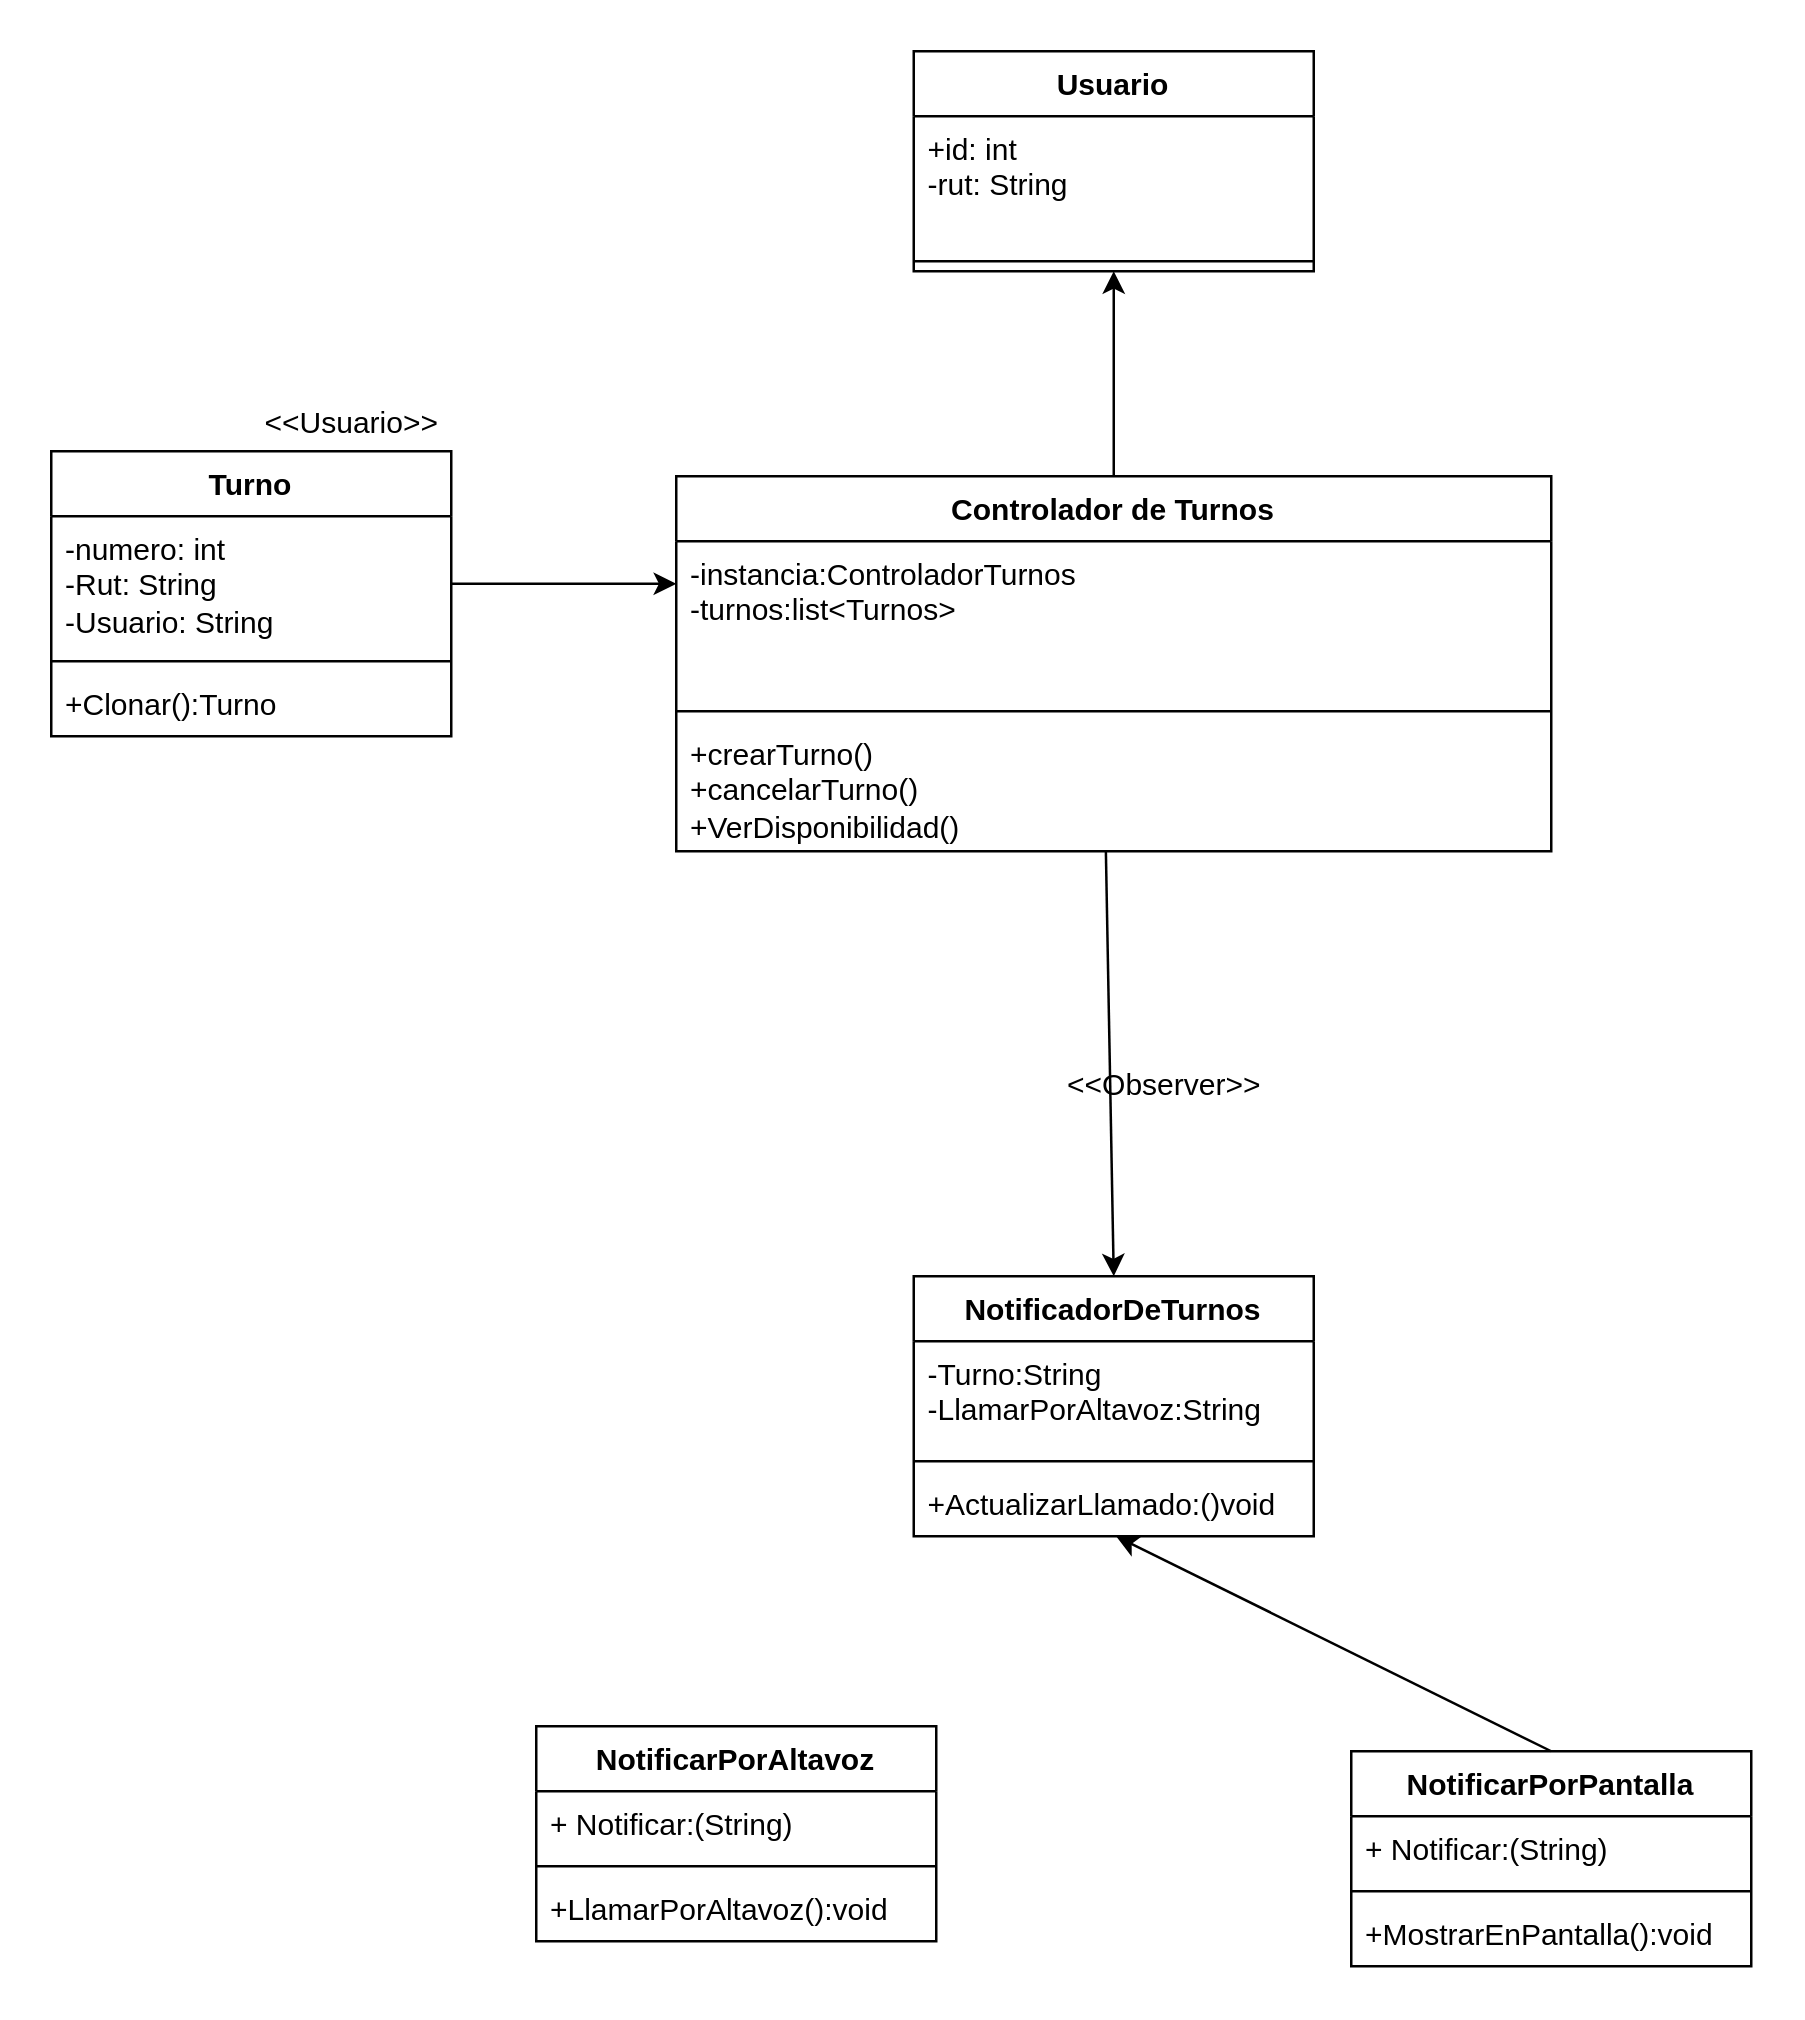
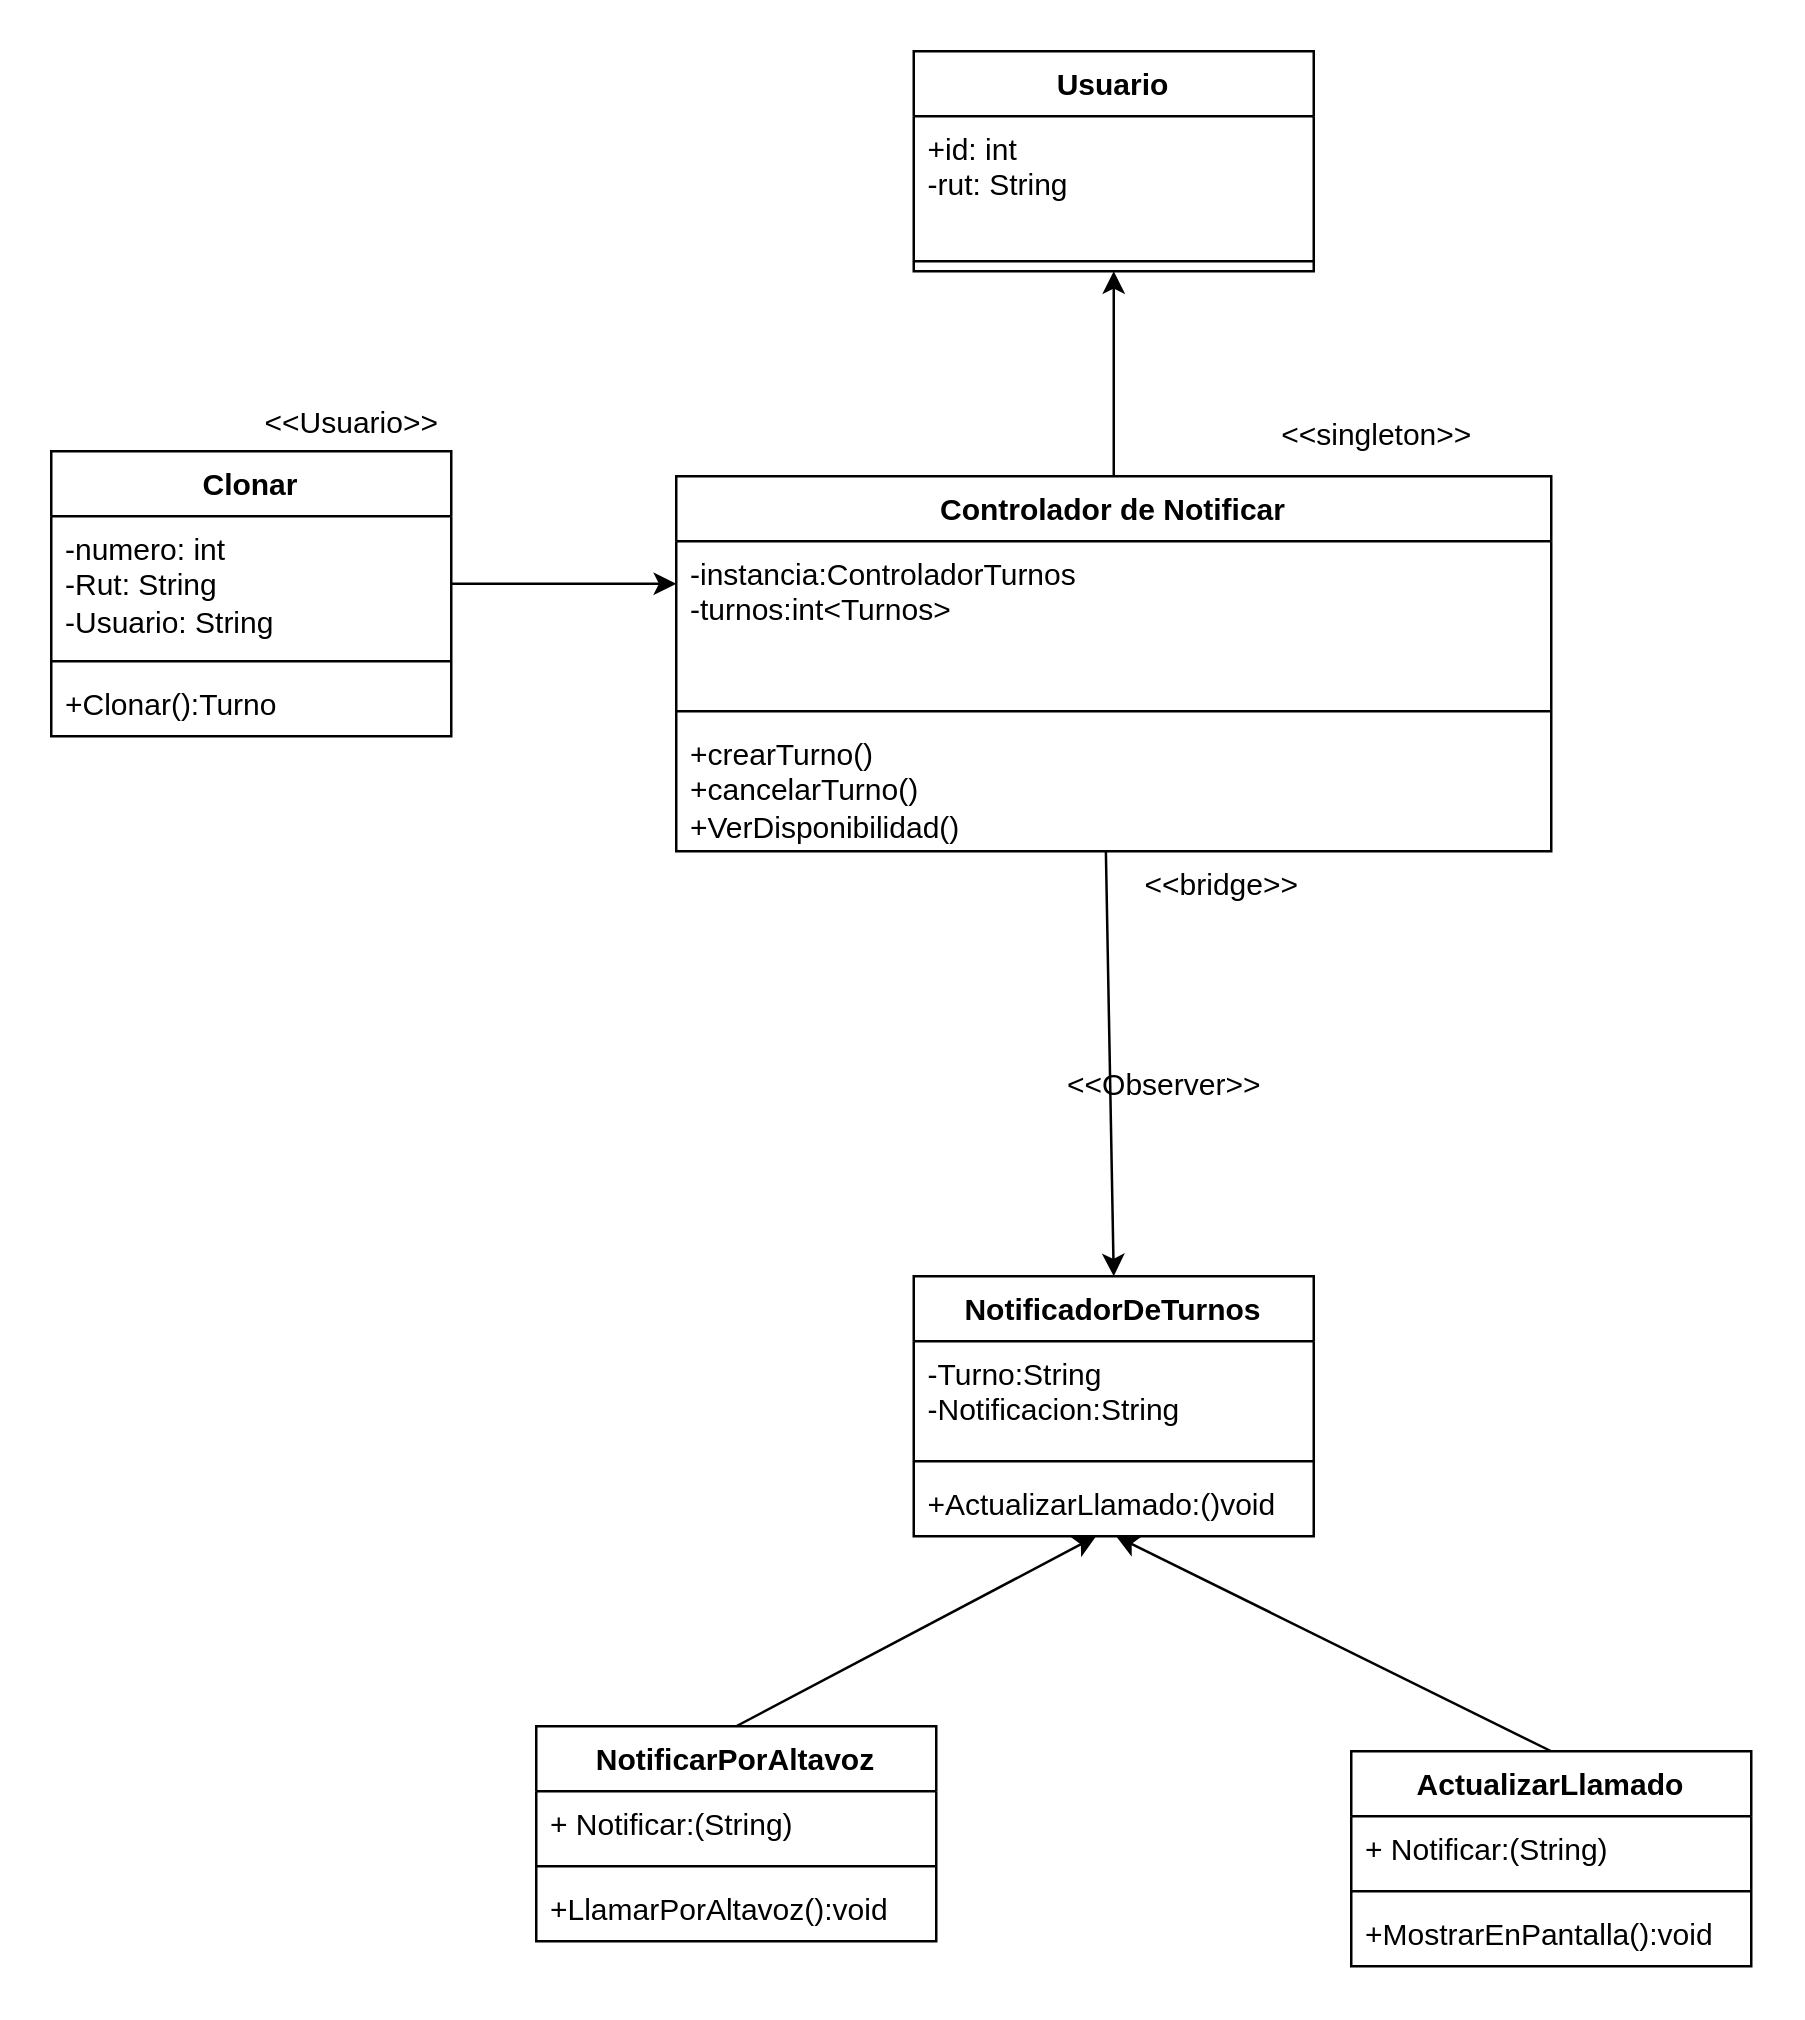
none -> (1376, 426)
(251, 487) -> (251, 487)
(1114, 512) -> (1114, 512)
(911, 595) -> (911, 595)
none -> (1220, 876)
(1115, 1395) -> (1077, 1395)
none -> (909, 1635)
(1551, 1787) -> (1551, 1787)
